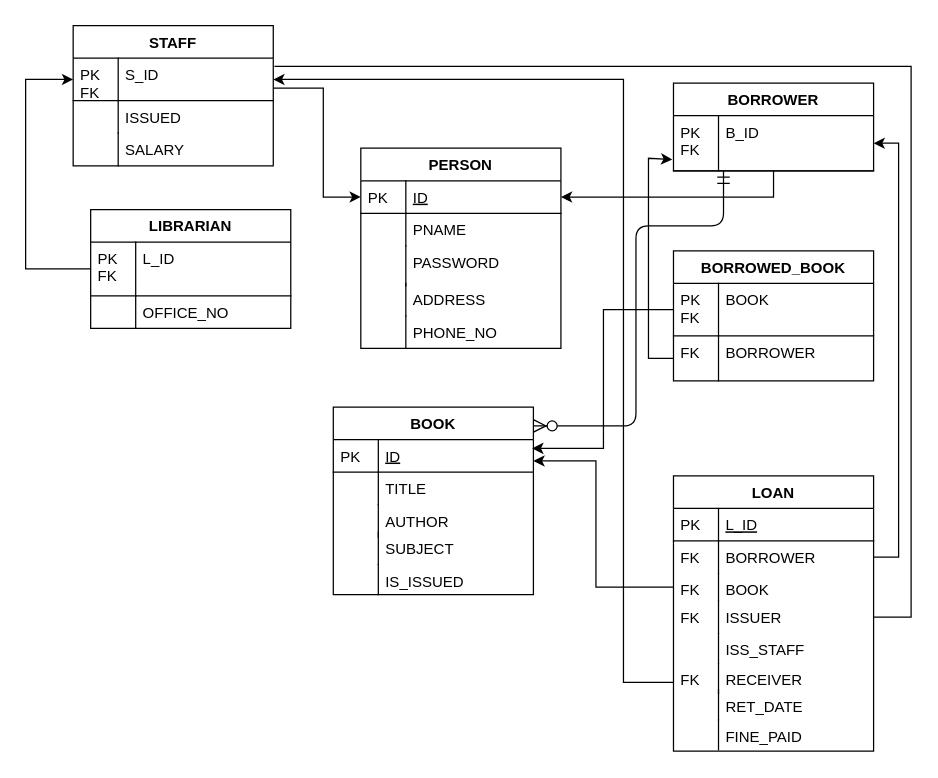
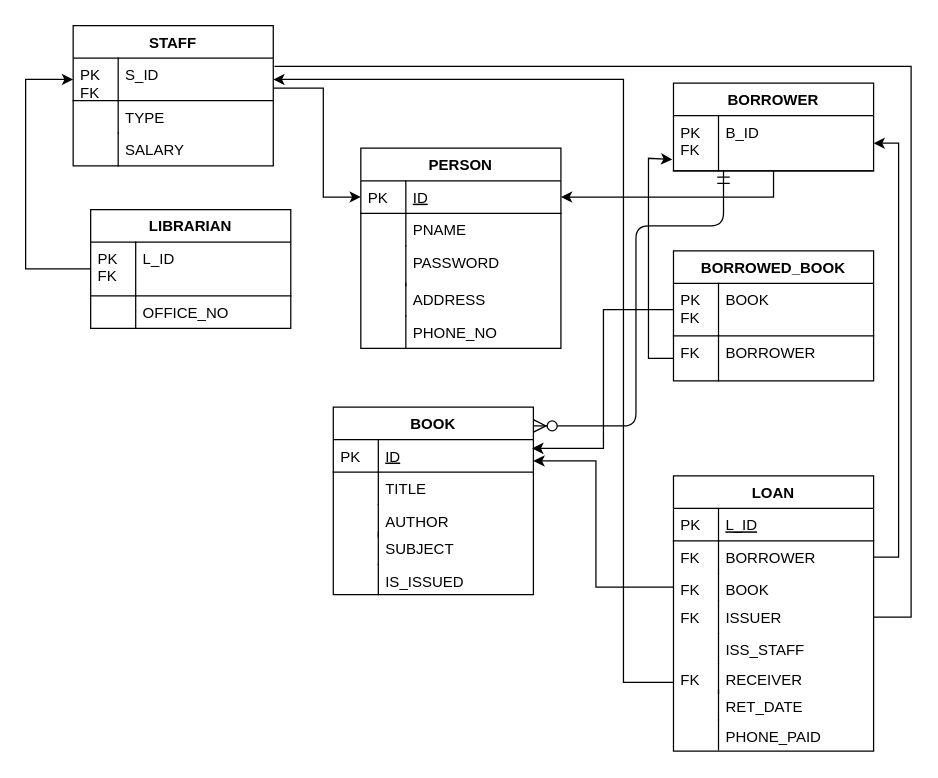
(150, 118) -> (142, 118)
(763, 736) -> (767, 736)
